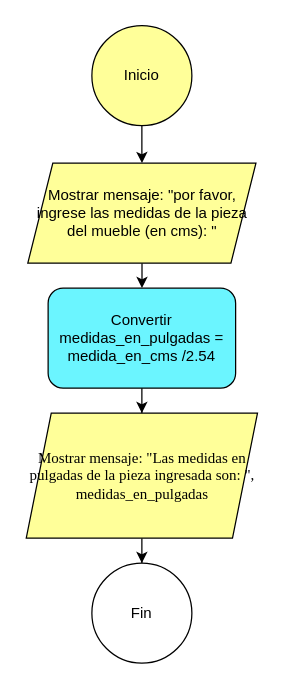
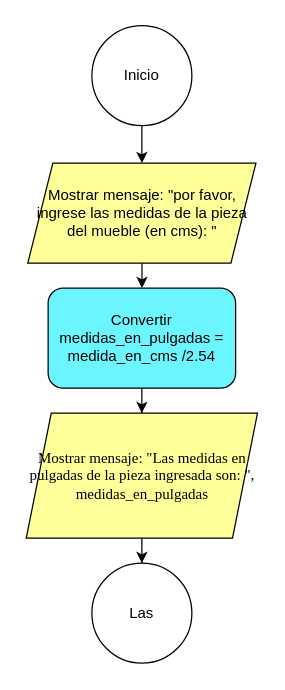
(142, 76) -> (142, 76)
(142, 613) -> (142, 613)
